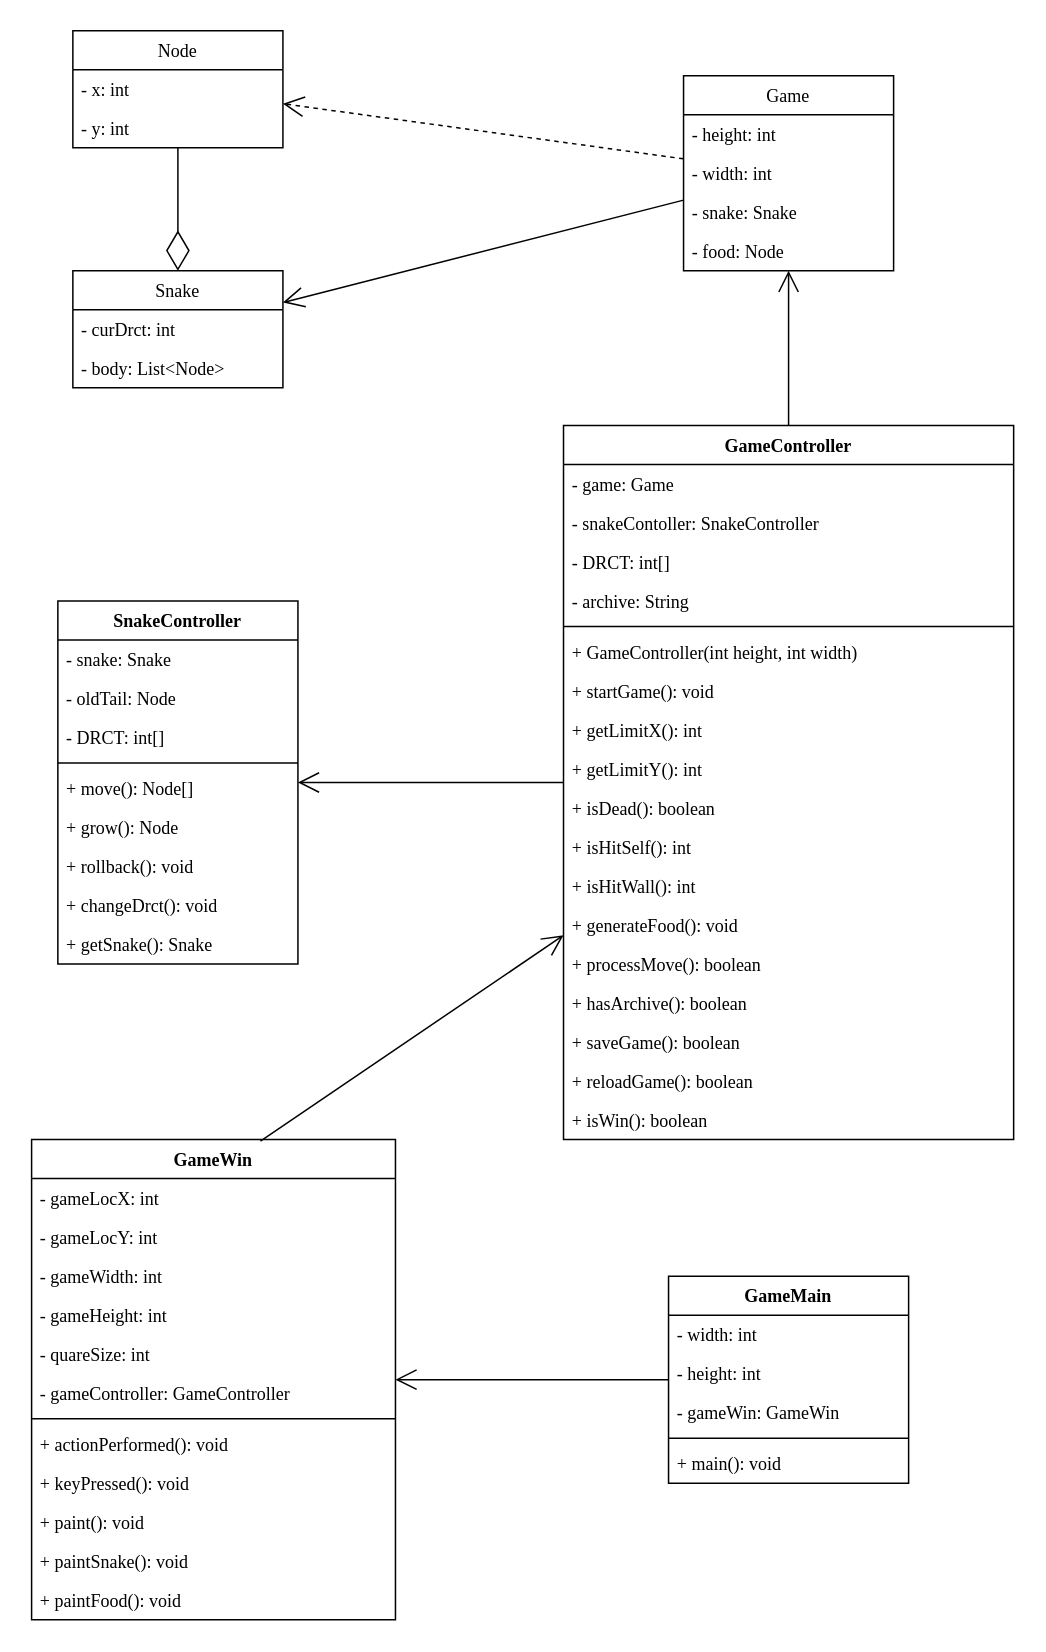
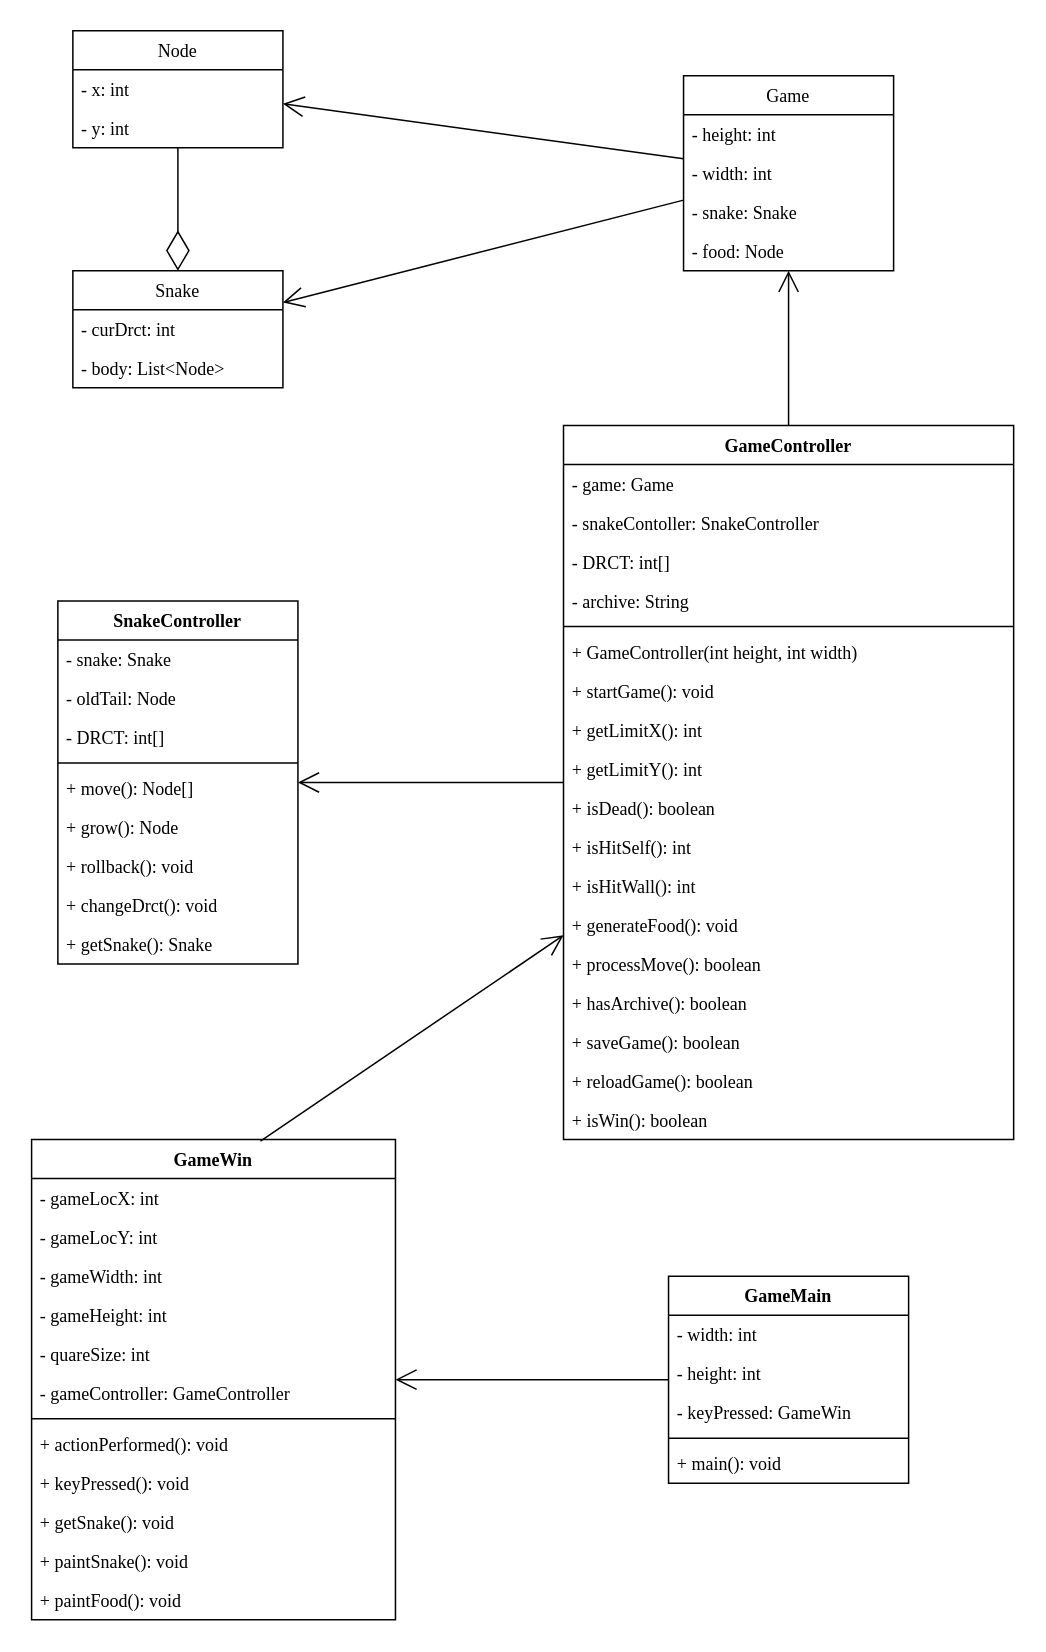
(485, 131) -> (485, 131)
(756, 1413) -> (773, 1413)
(104, 1523) -> (121, 1523)
